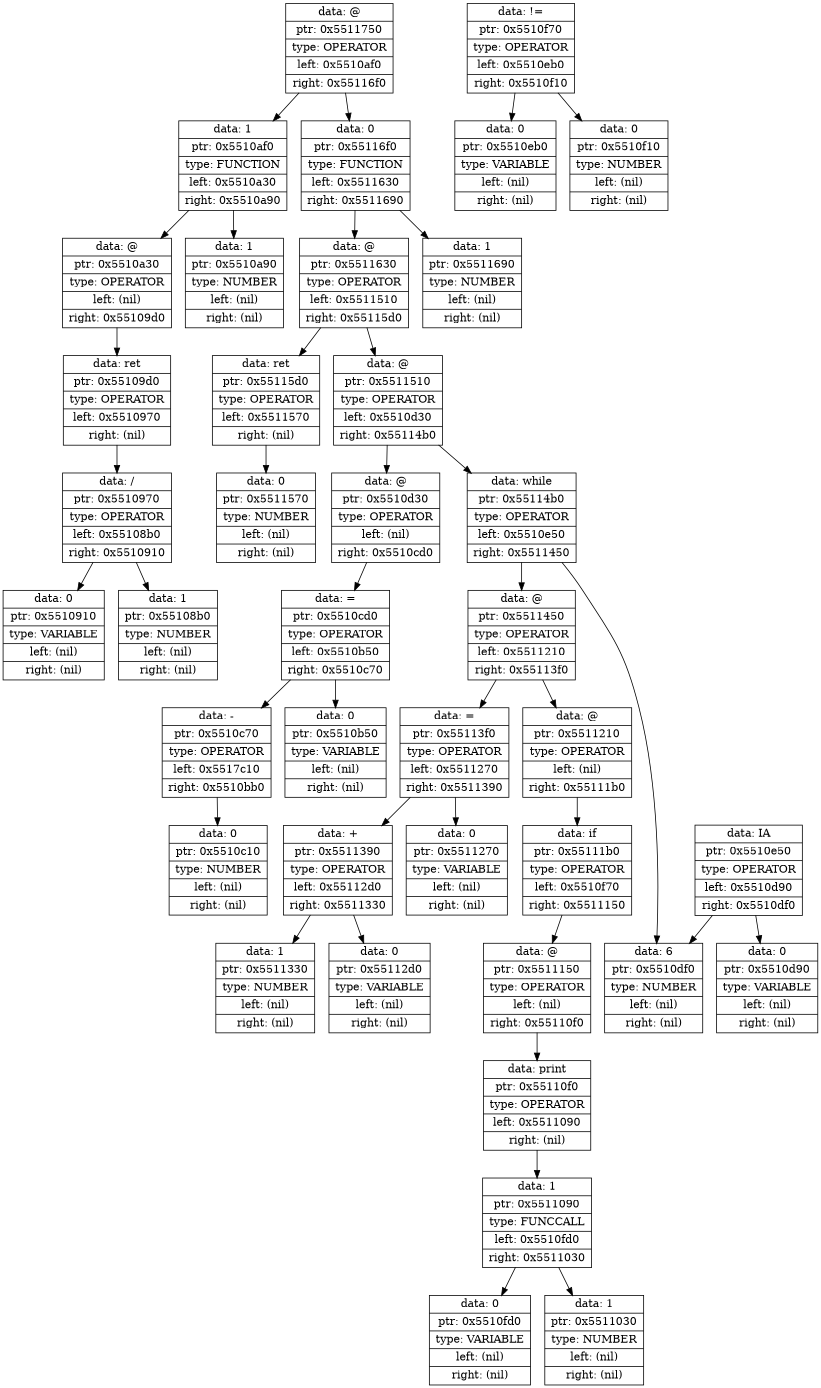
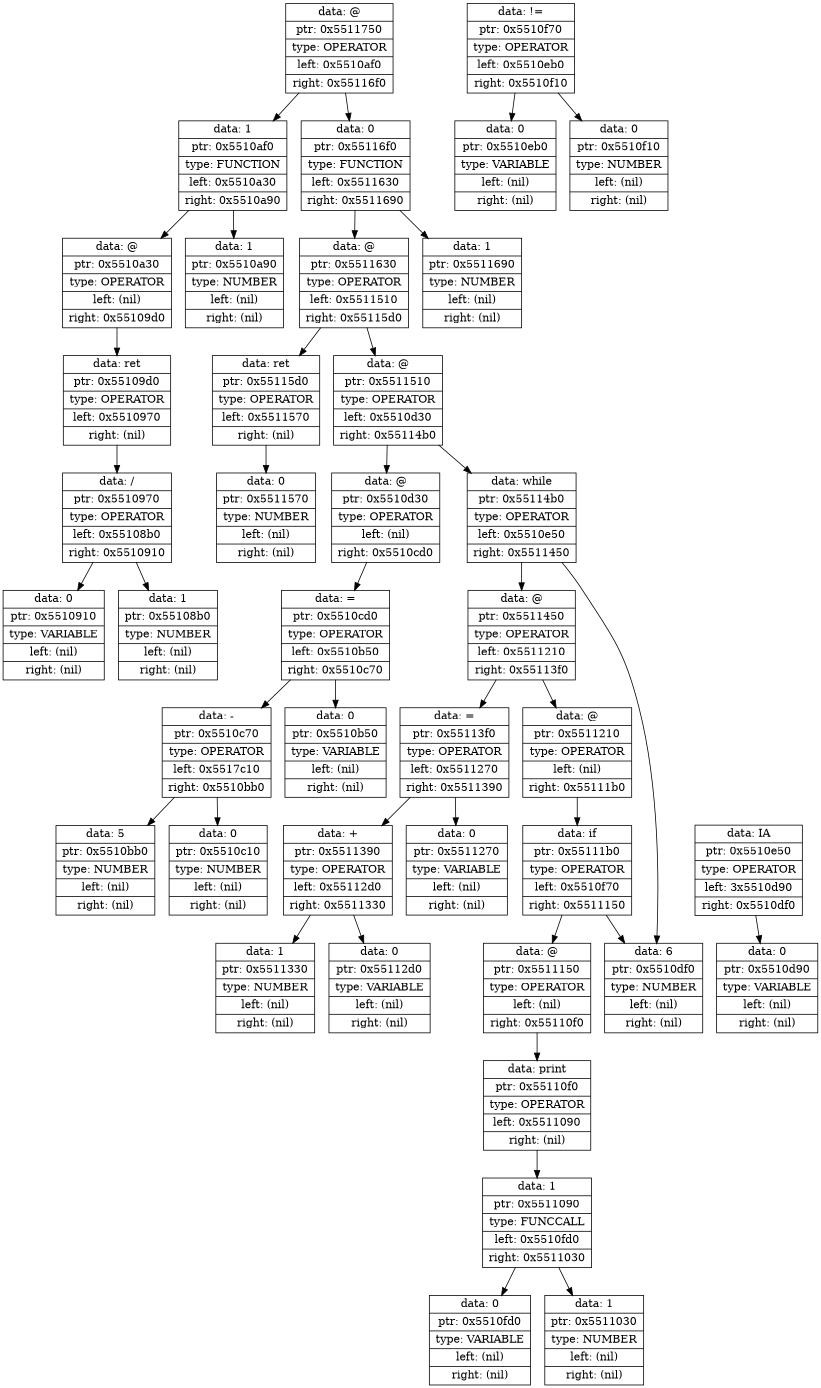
none -> (105, 870)
(749, 888) -> (749, 888)
(703, 926) -> (613, 926)
